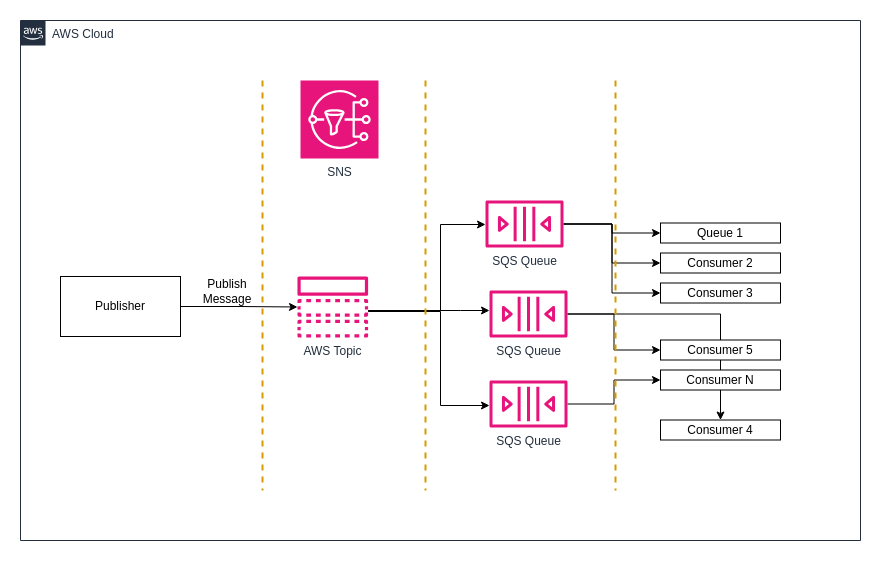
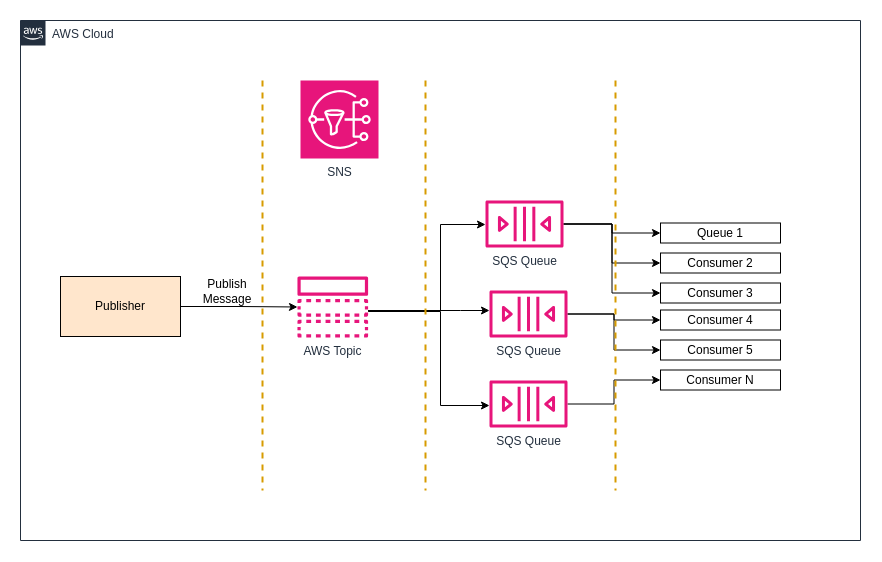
(121, 307) -> (121, 307)
(721, 430) -> (721, 320)
